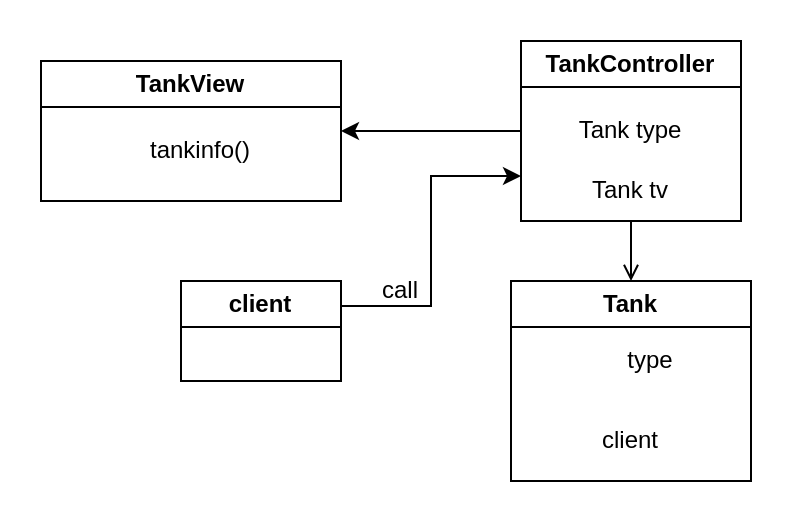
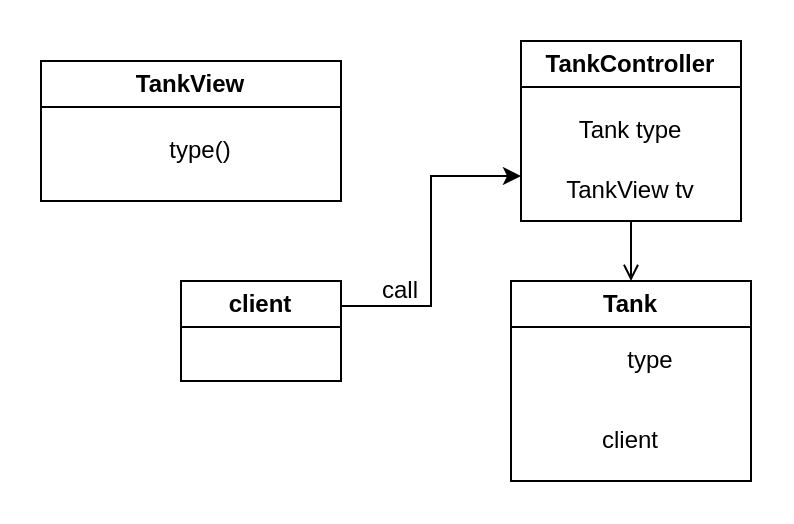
(436, 131) -> none
(201, 151) -> (201, 151)
(631, 191) -> (631, 191)
